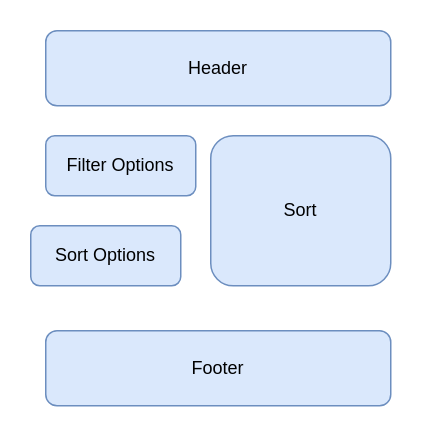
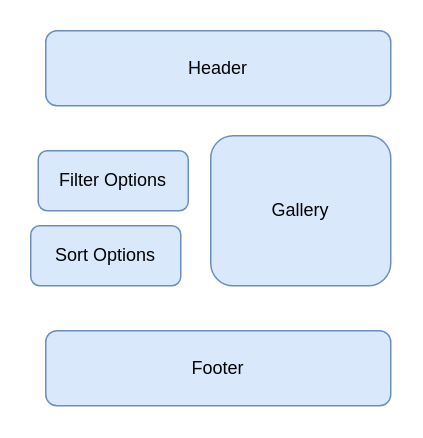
(121, 166) -> (113, 181)
(301, 211) -> (301, 211)
